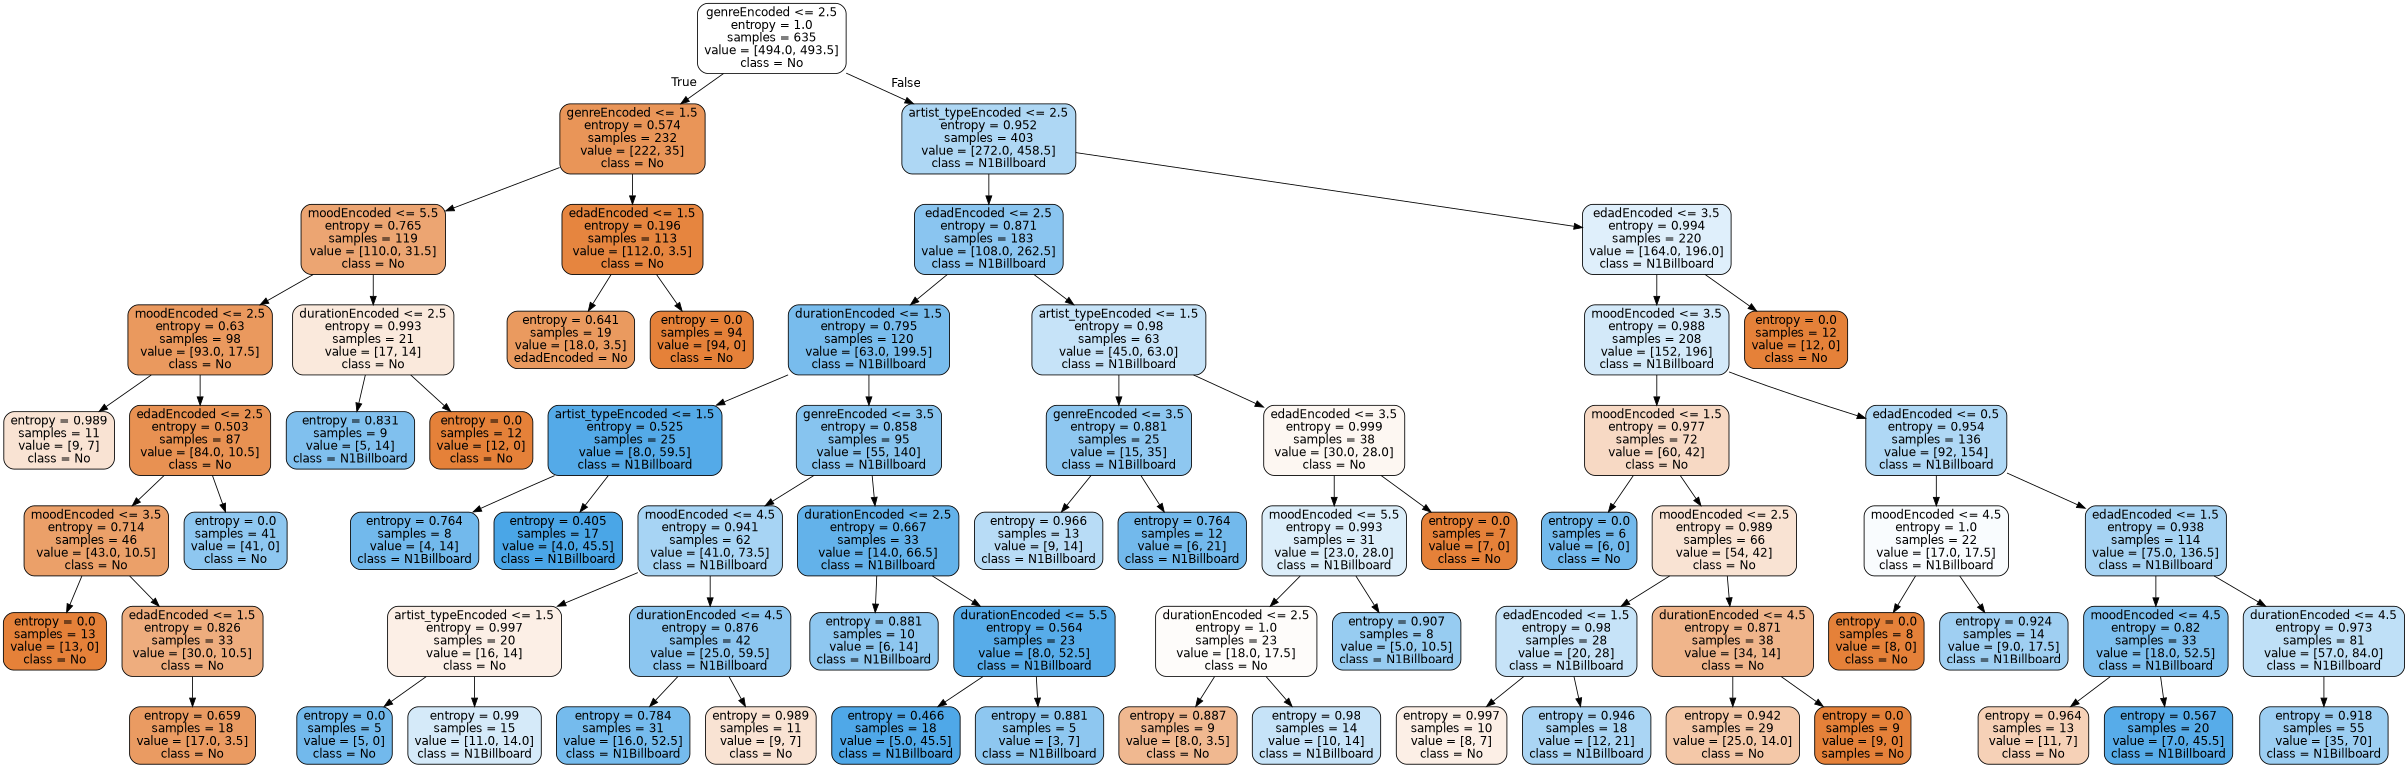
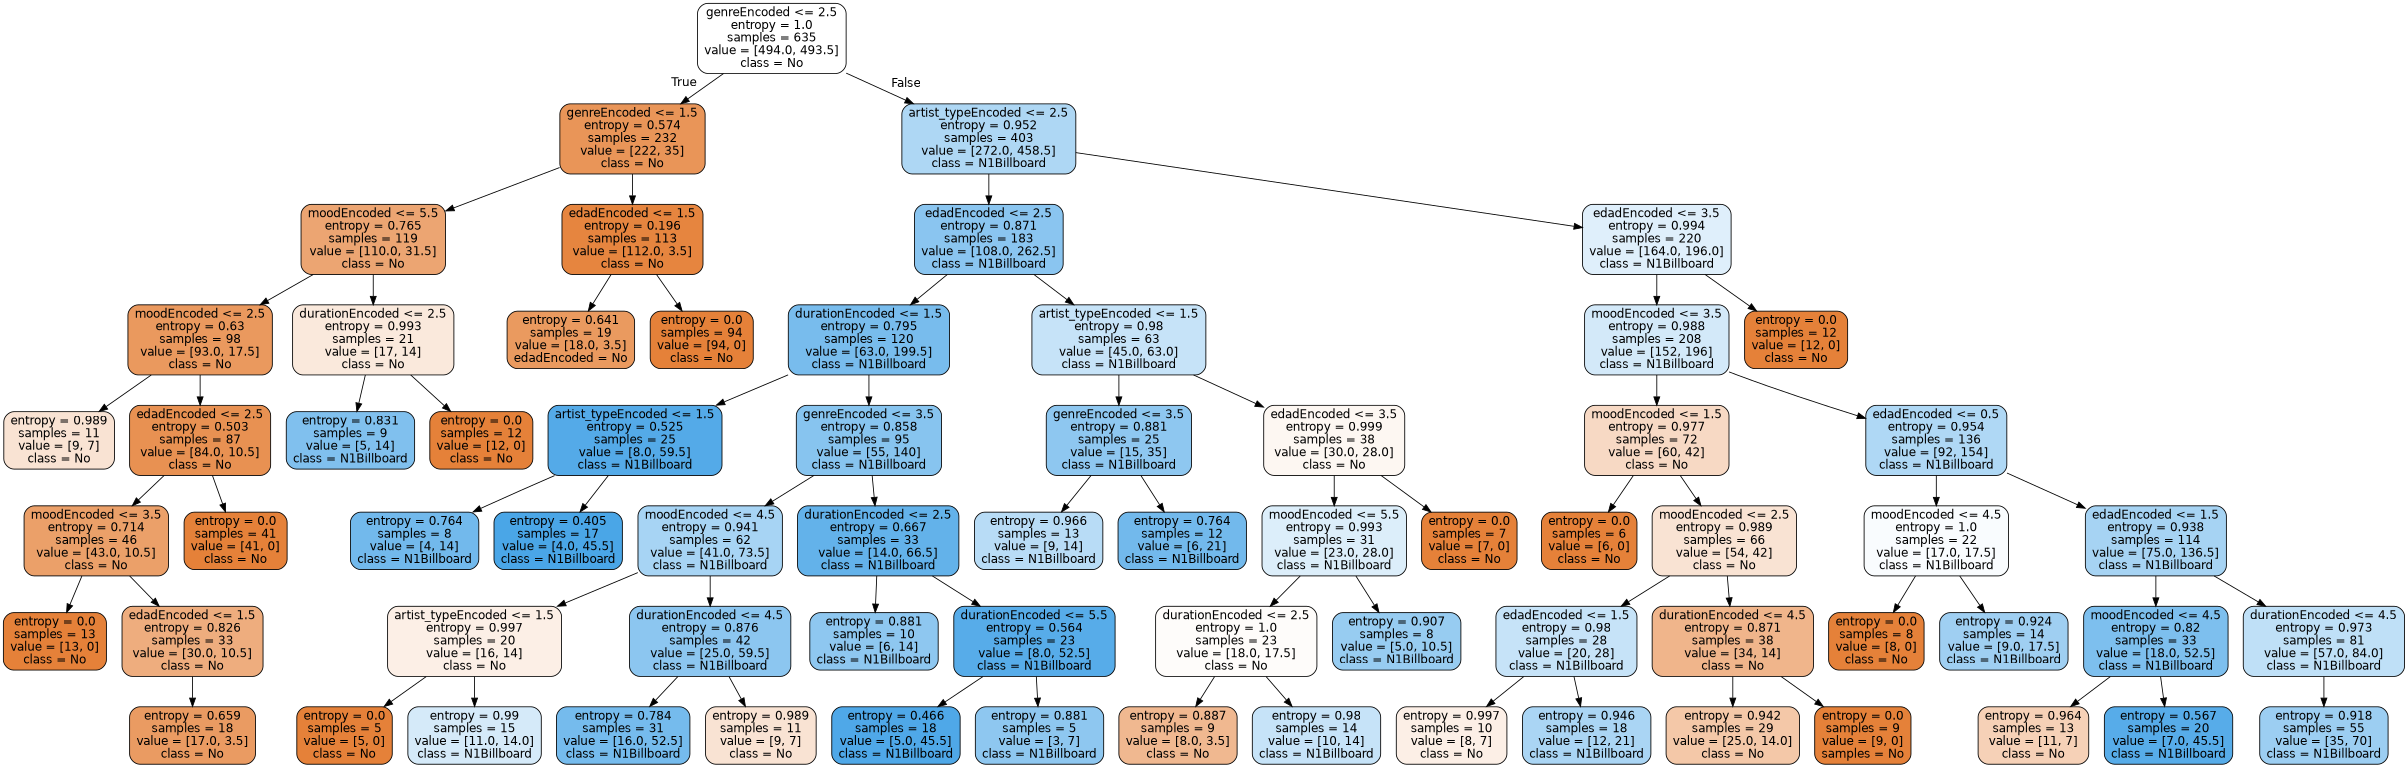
(236, 541) -> (236, 541)
(1589, 541) -> (1589, 541)
(345, 736) -> (345, 736)
